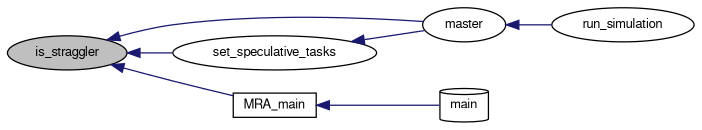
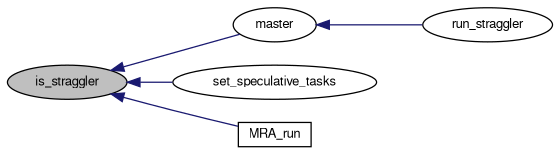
(623, 25) -> (488, 25)
(395, 35) -> none
(275, 105) -> (275, 135)
(464, 105) -> none
